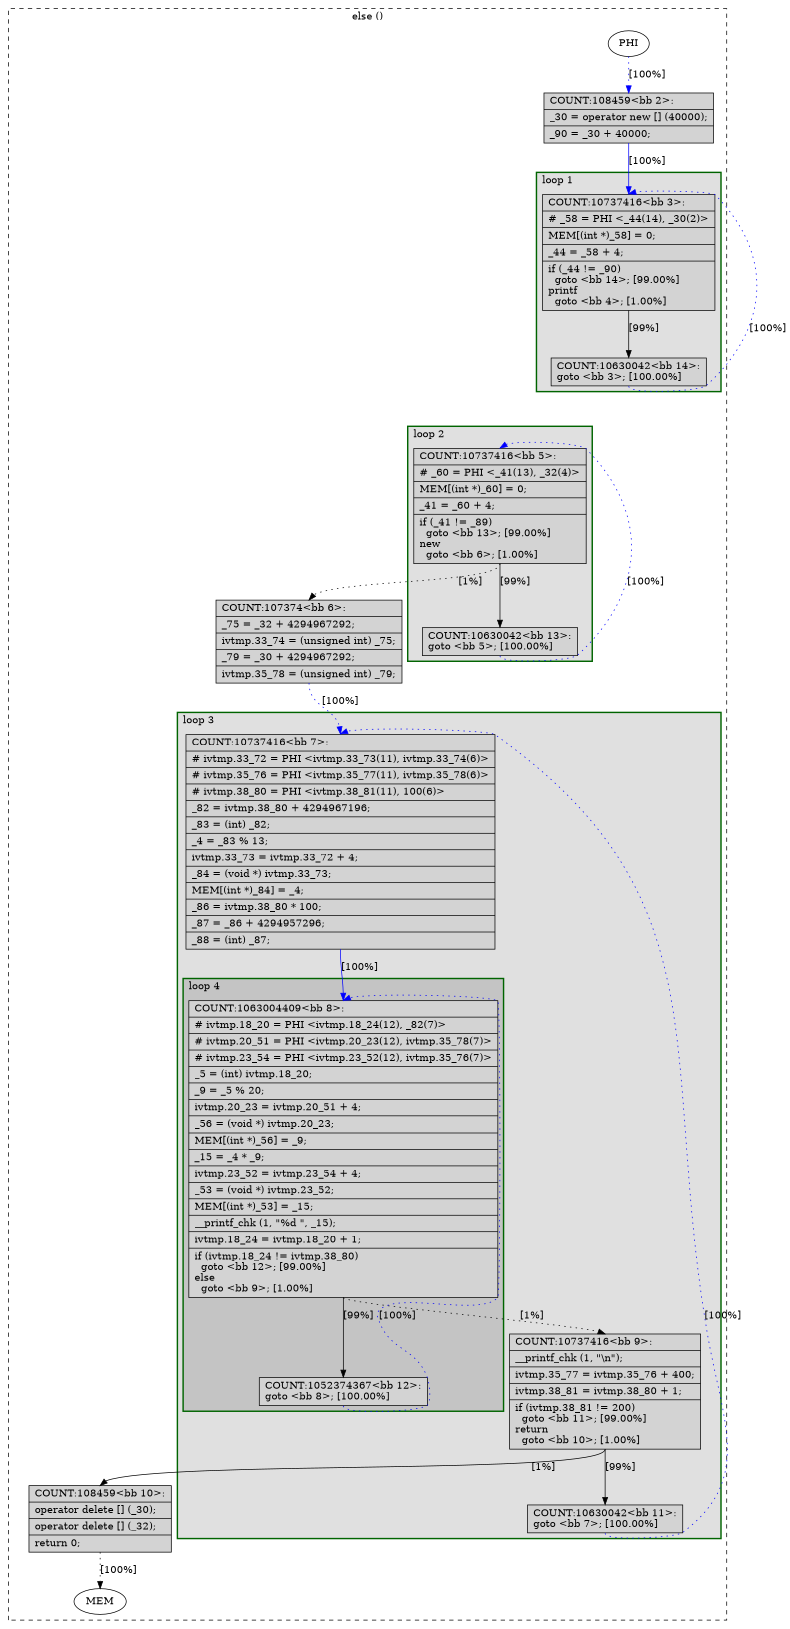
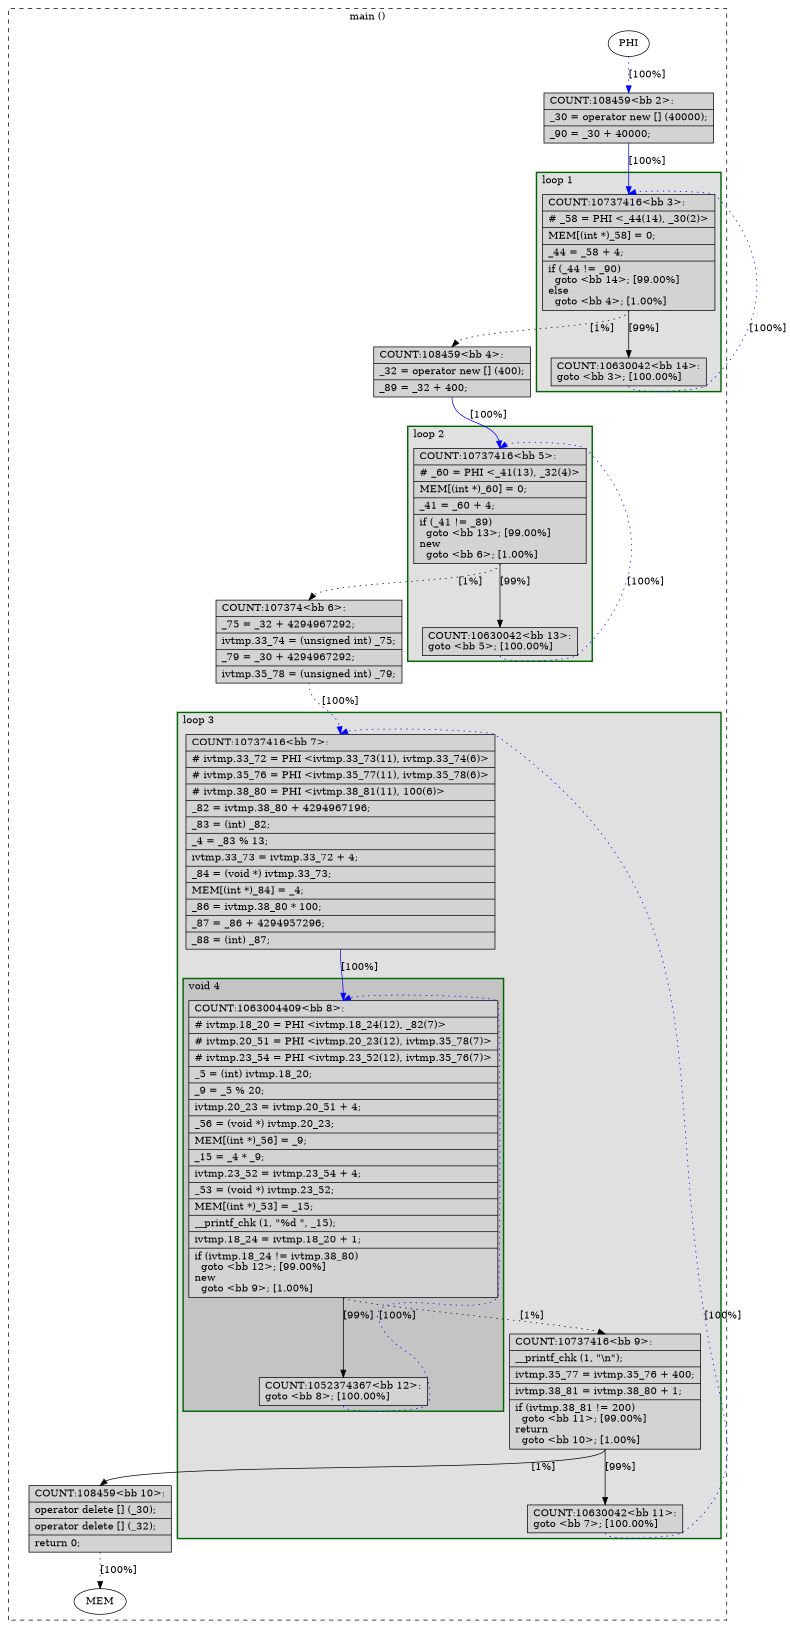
(368, 17) -> (368, 17)
(563, 291) -> (559, 291)
none -> (452, 372)
(205, 987) -> (205, 987)
(205, 1278) -> (205, 1278)
